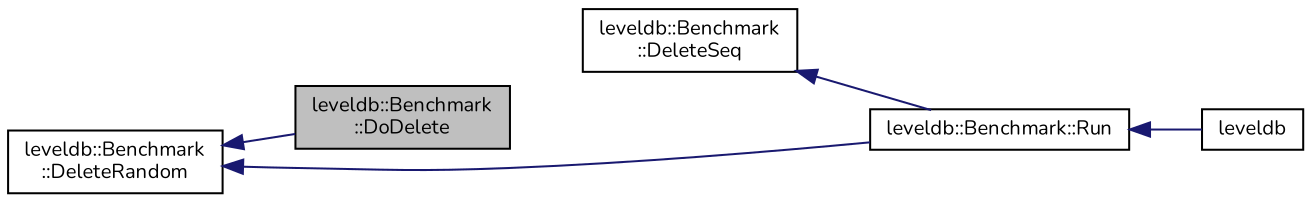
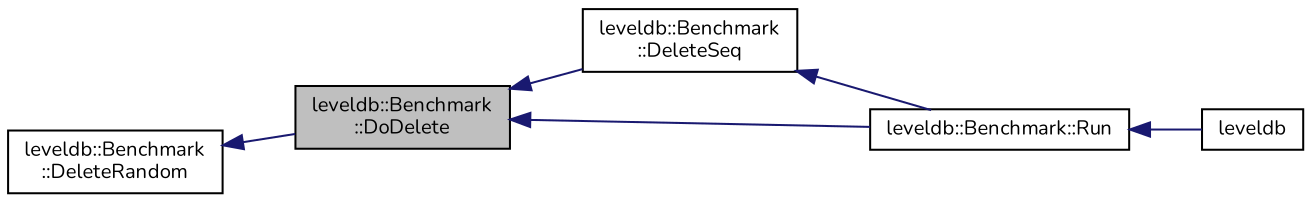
none -> (556, 76)
(557, 166) -> (700, 123)
